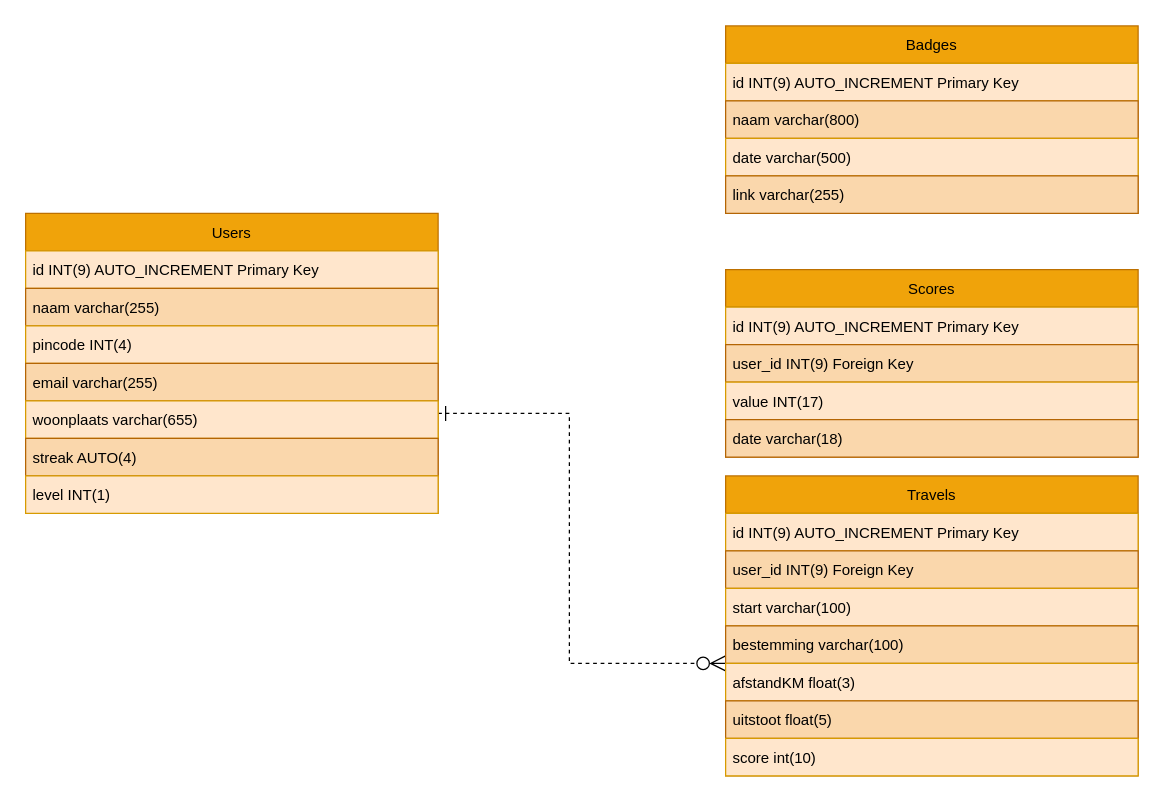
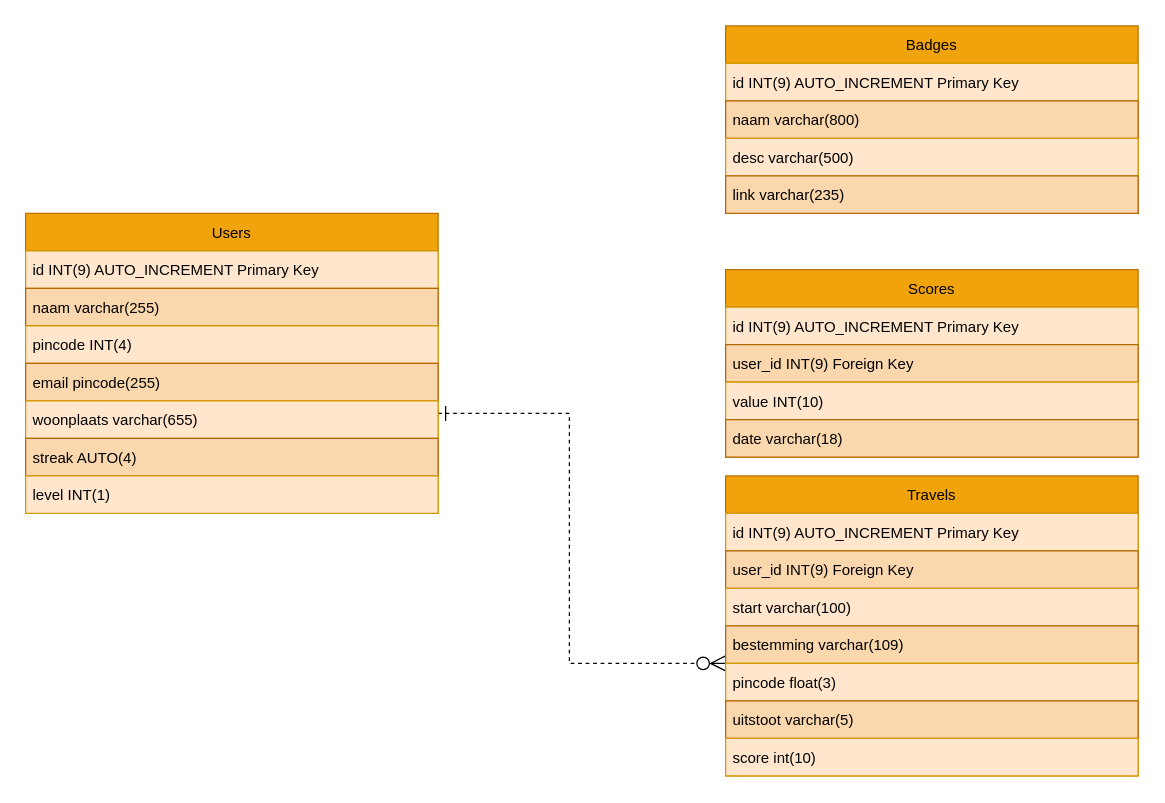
(802, 158) -> (802, 158)
(798, 195) -> (798, 195)
(102, 383) -> (100, 383)
(783, 401) -> (783, 401)
(827, 645) -> (827, 645)
(804, 683) -> (794, 683)
(798, 720) -> (808, 720)
